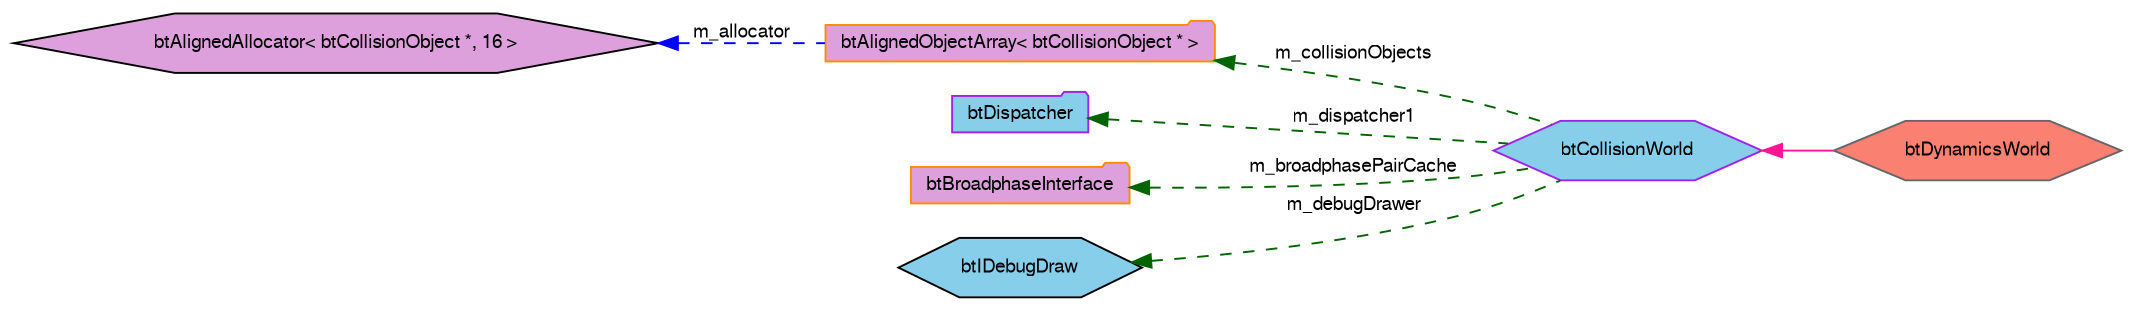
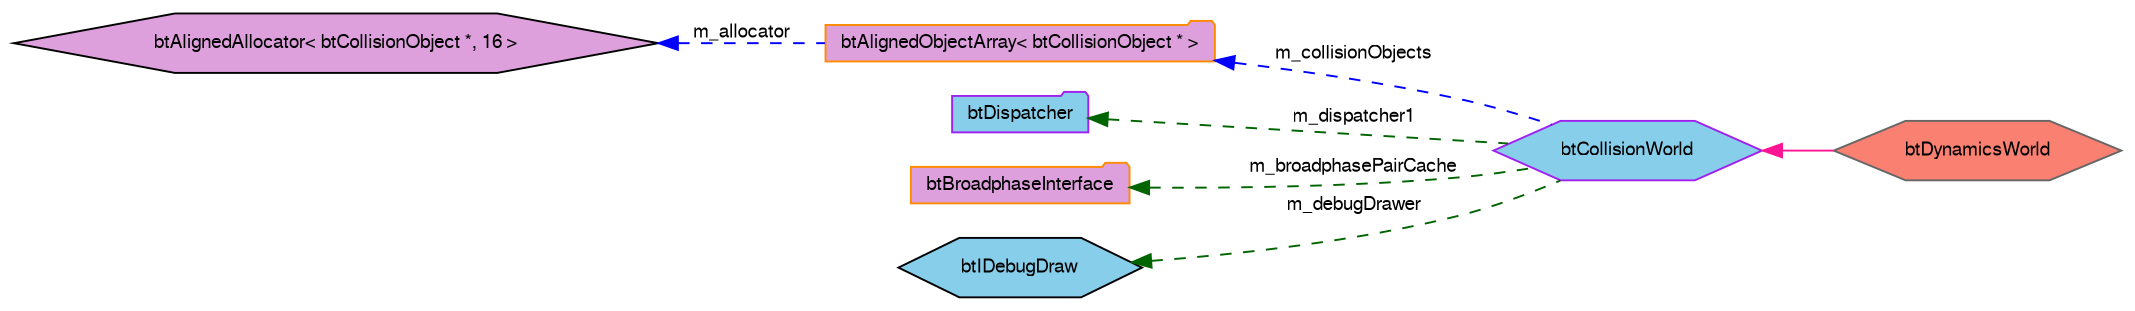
(1395, 86) -> (1395, 86)
